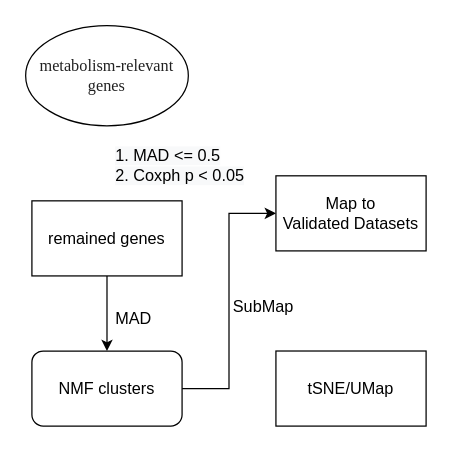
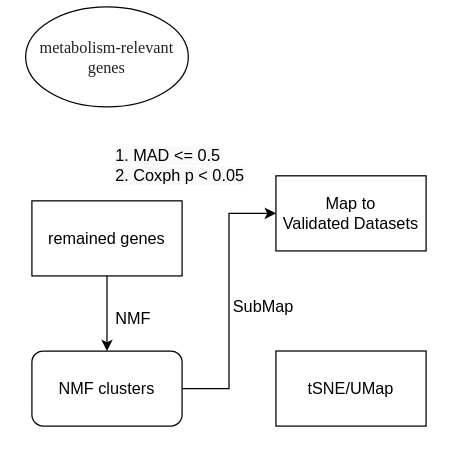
(107, 76) -> (107, 57)
(129, 319) -> (129, 319)
